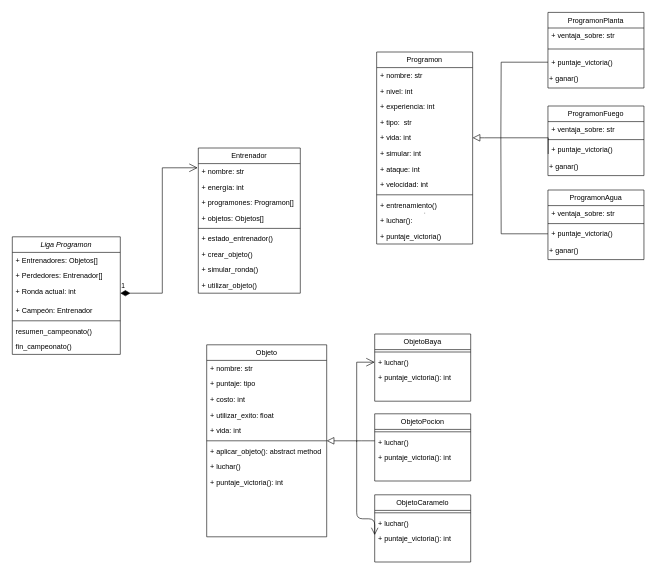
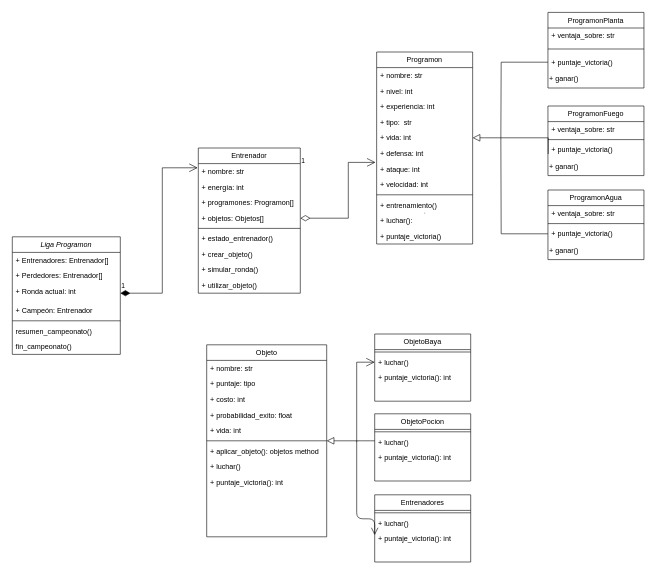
(403, 154) -> (404, 154)
none -> (348, 197)
(63, 260) -> (69, 260)
(249, 415) -> (257, 415)
(275, 451) -> (273, 451)
(422, 503) -> (422, 503)
